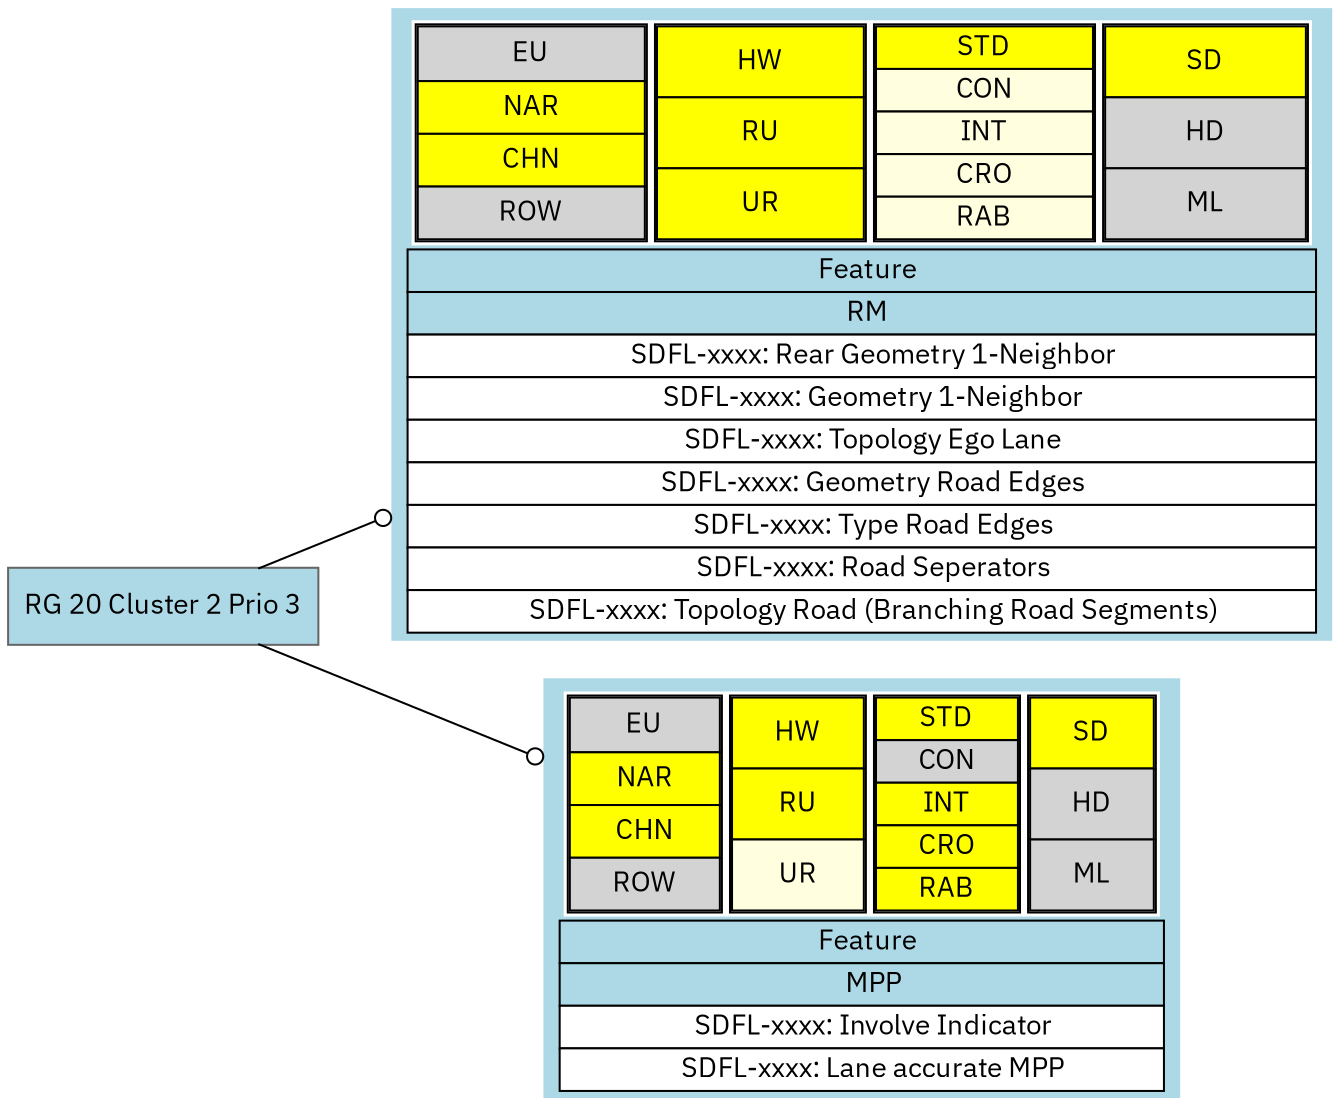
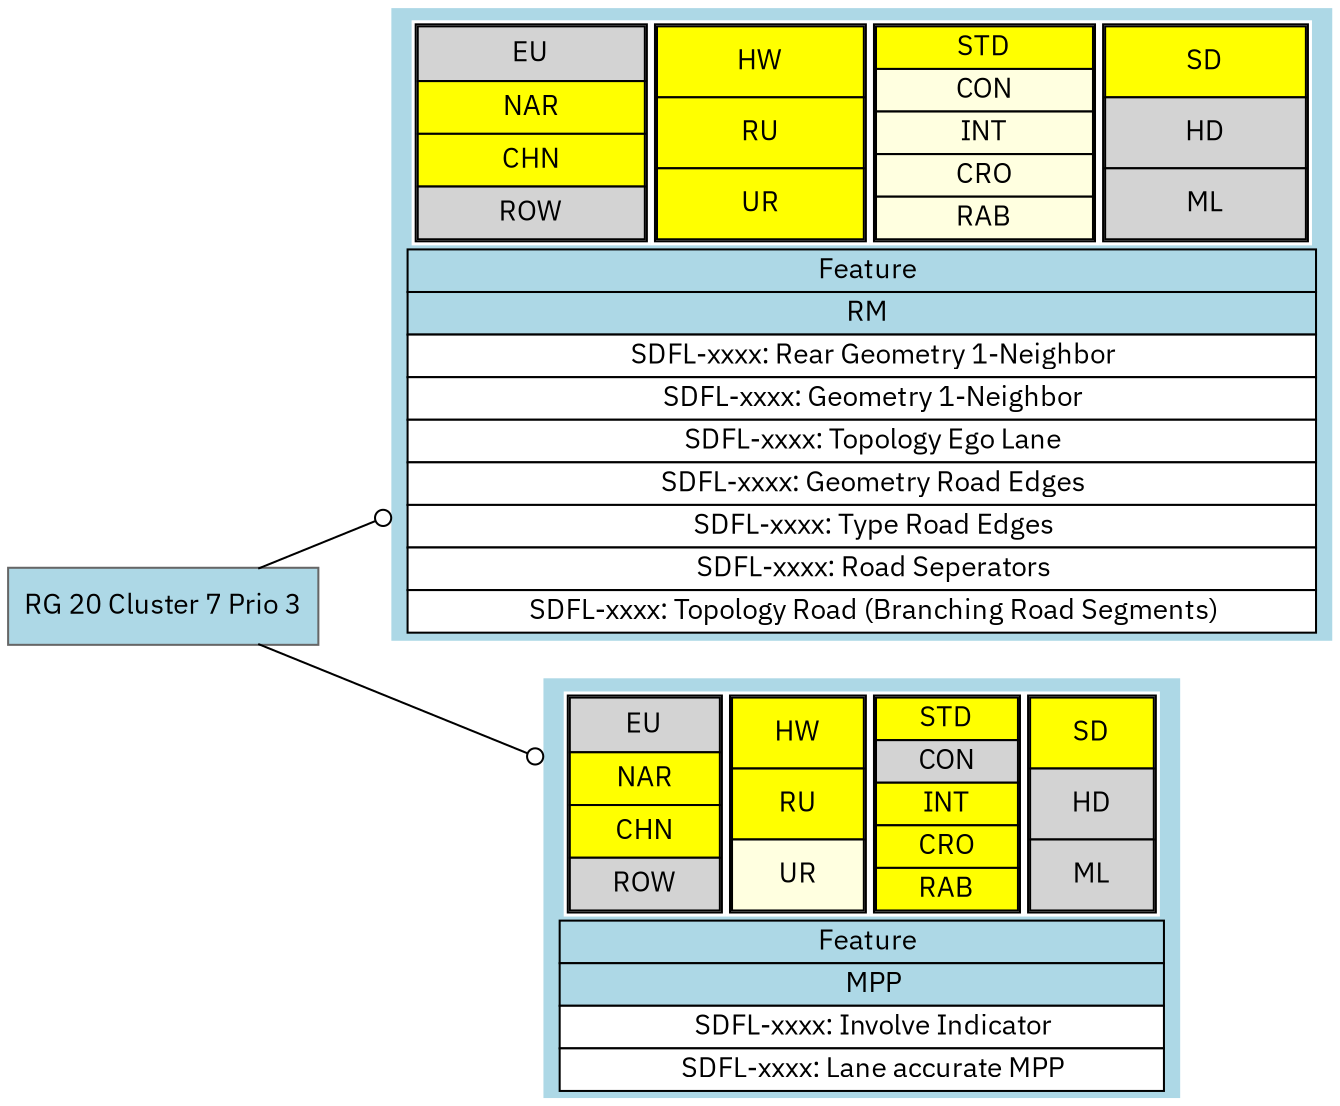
(163, 606) -> (163, 606)
